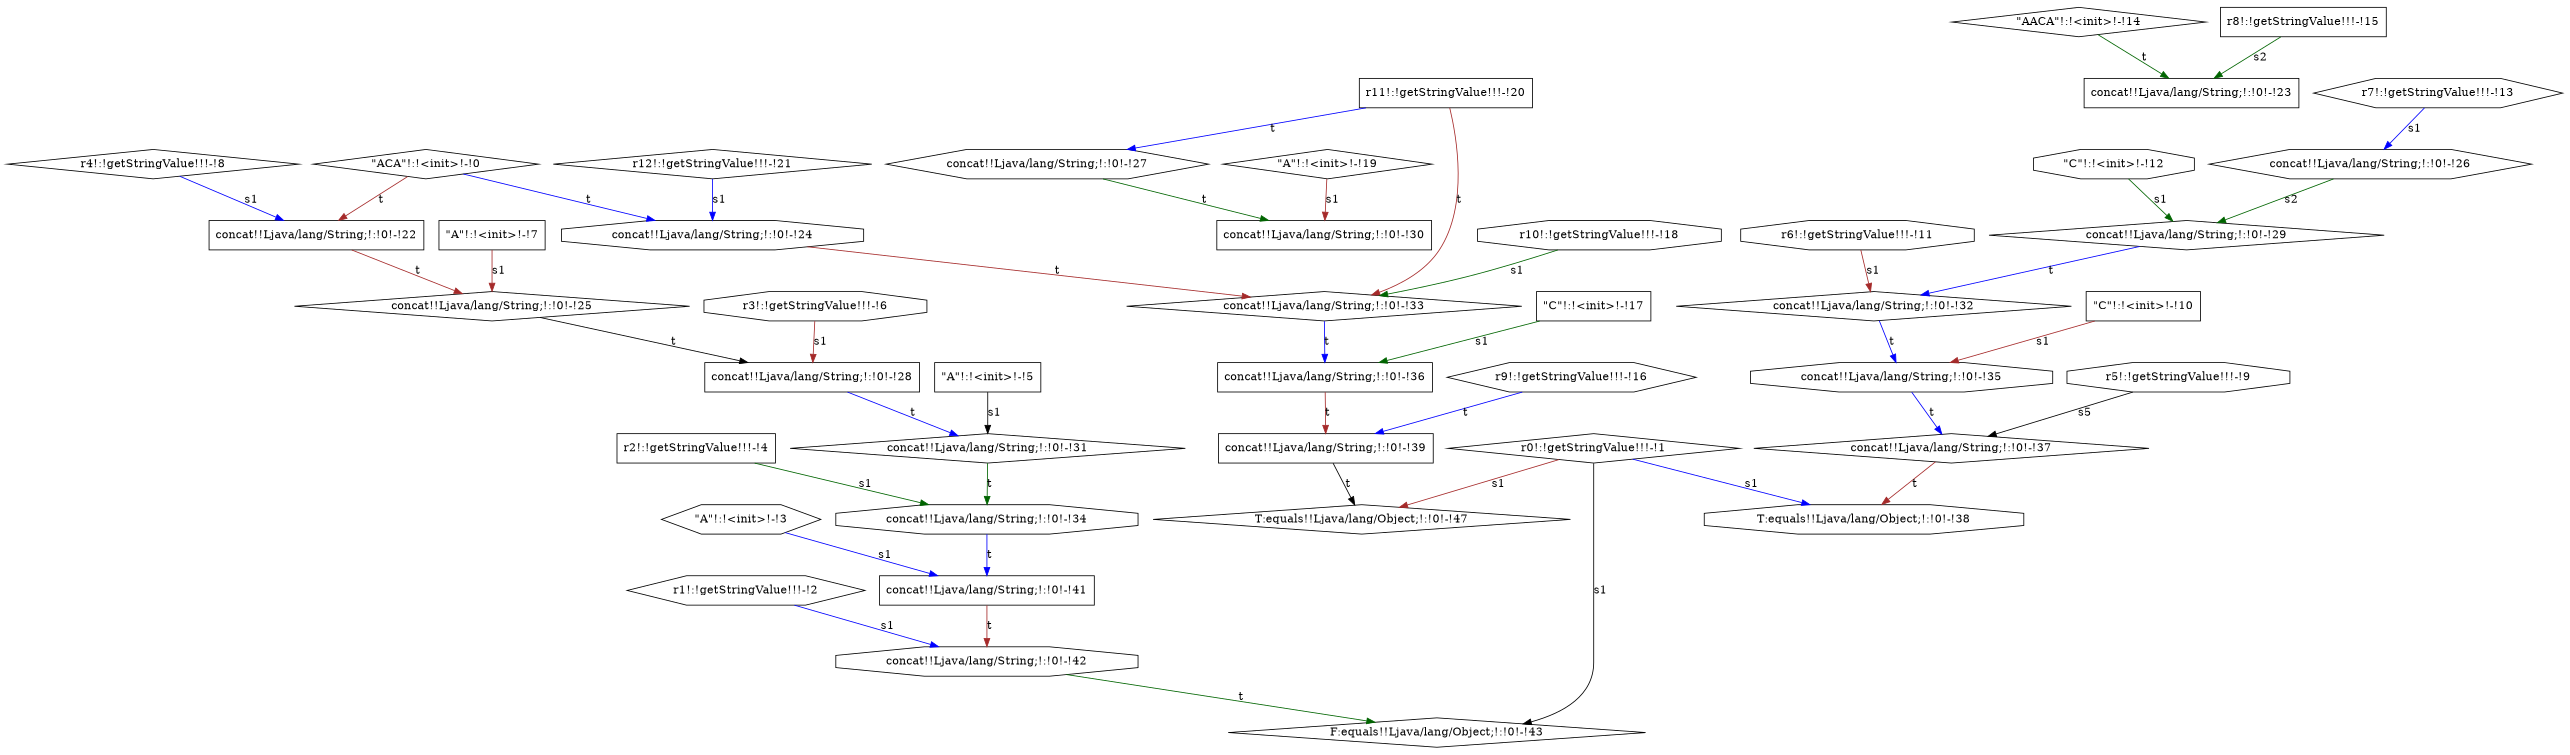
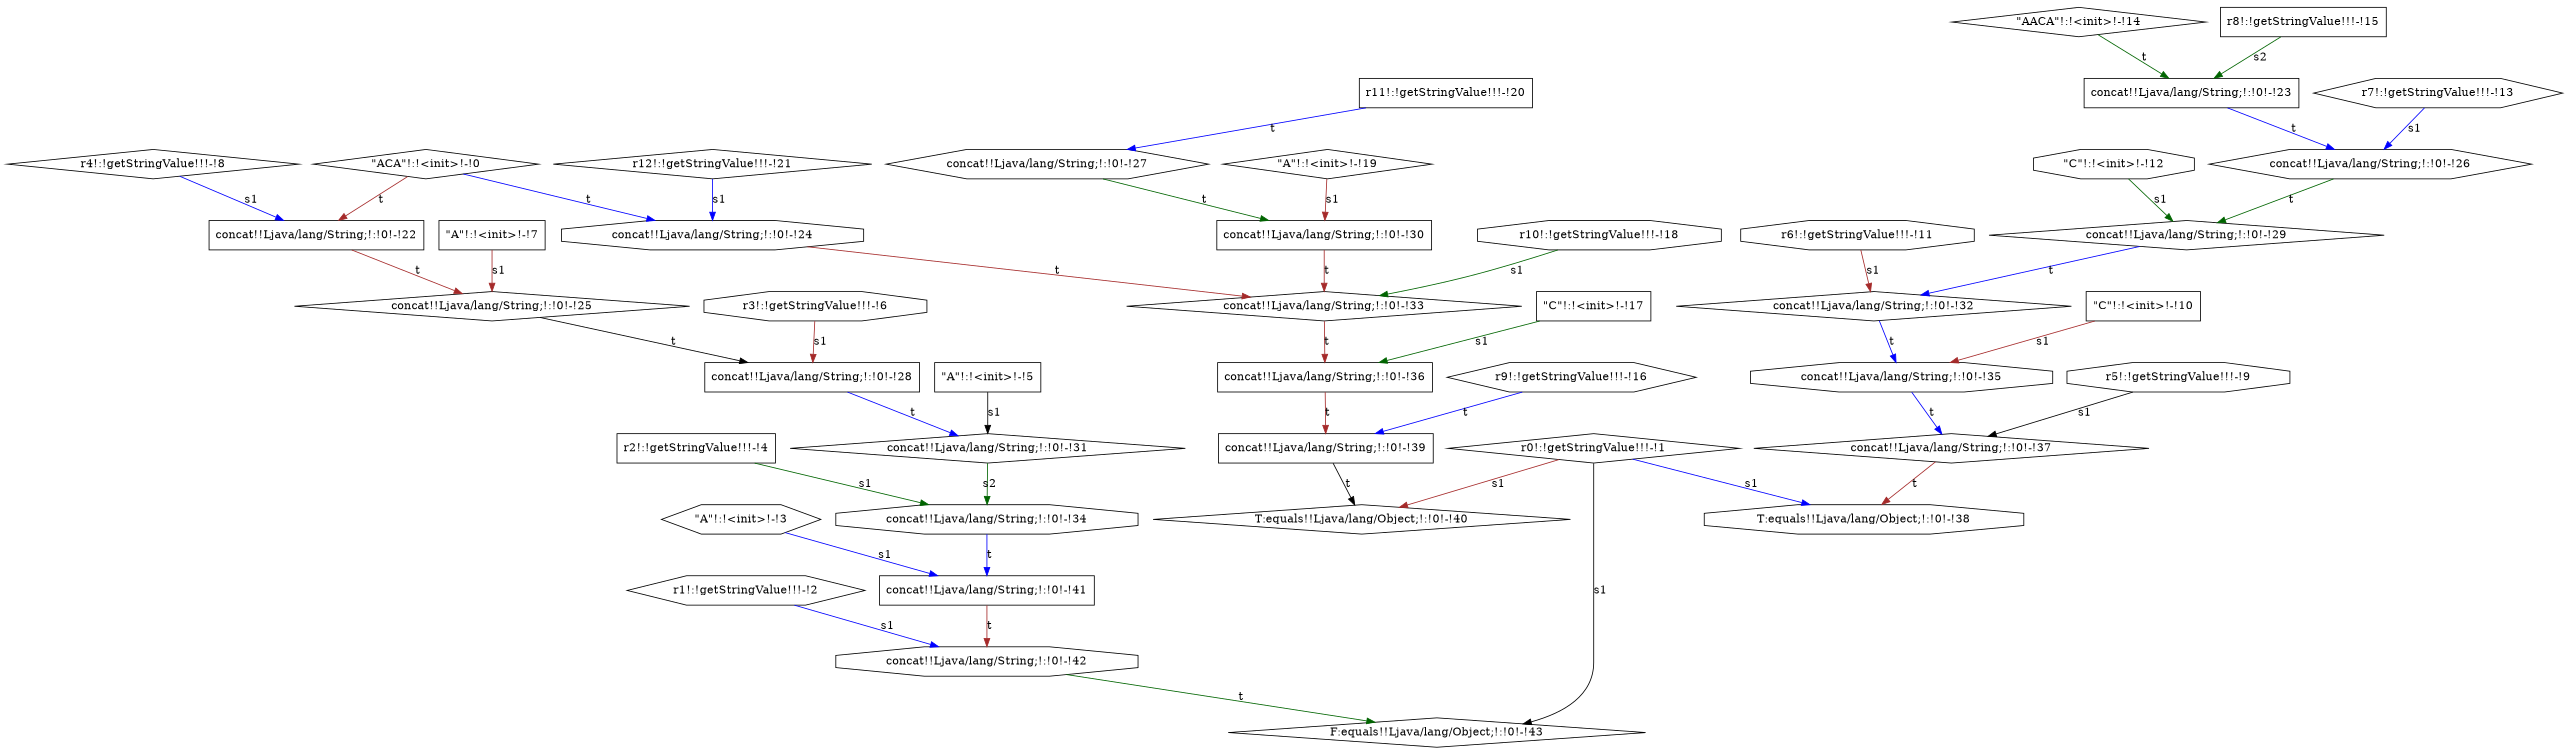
none -> (2277, 127)
(2292, 200) -> (2292, 200)
(1453, 217) -> (1324, 267)
(1325, 338) -> (1325, 338)
(2085, 413) -> (2085, 413)
(990, 484) -> (990, 484)
(1362, 519) -> (1362, 519)
